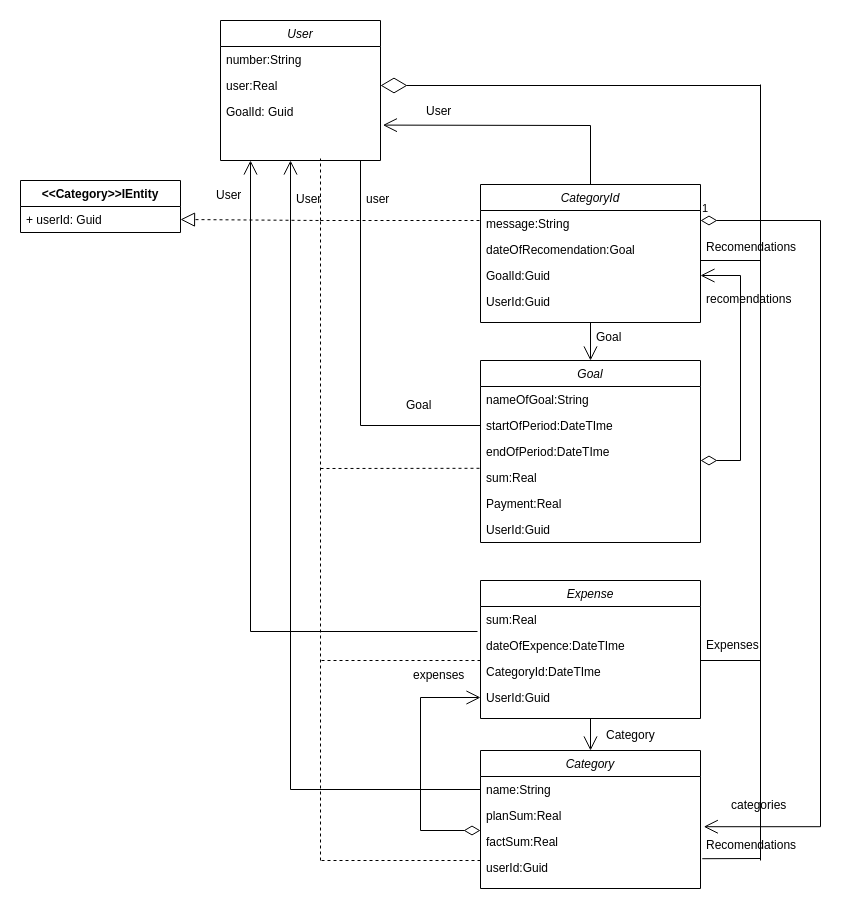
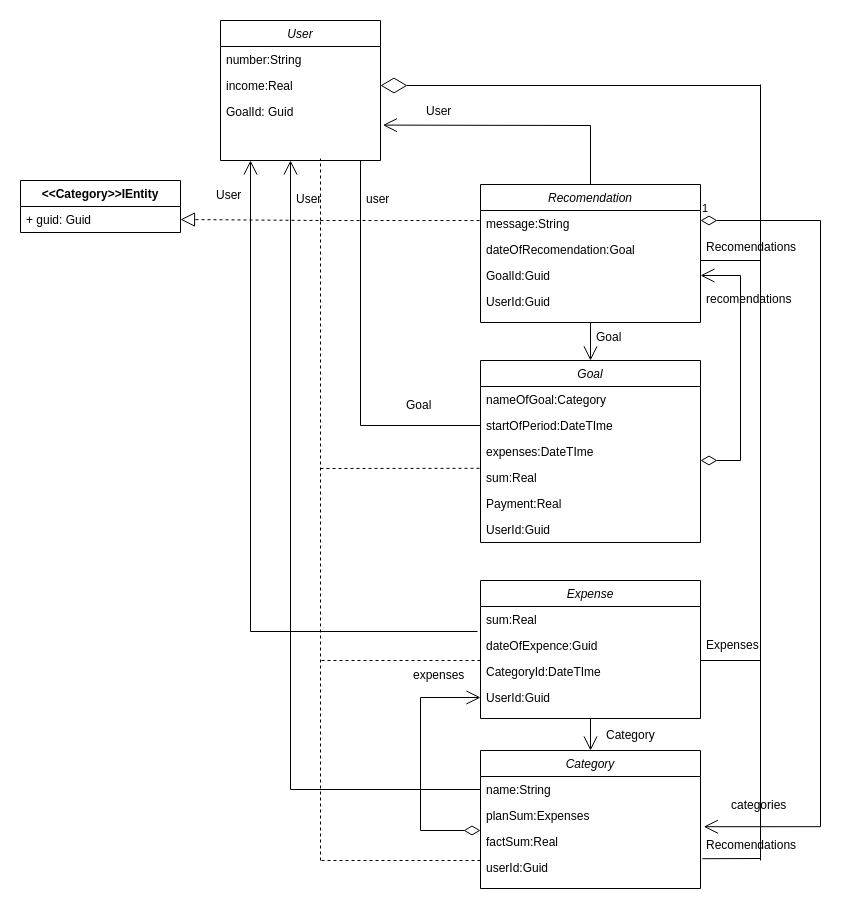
(253, 86) -> (258, 86)
(590, 198) -> (590, 198)
(67, 221) -> (59, 221)
(538, 400) -> (547, 400)
(550, 452) -> (542, 452)
(558, 646) -> (543, 646)
(522, 816) -> (537, 816)
